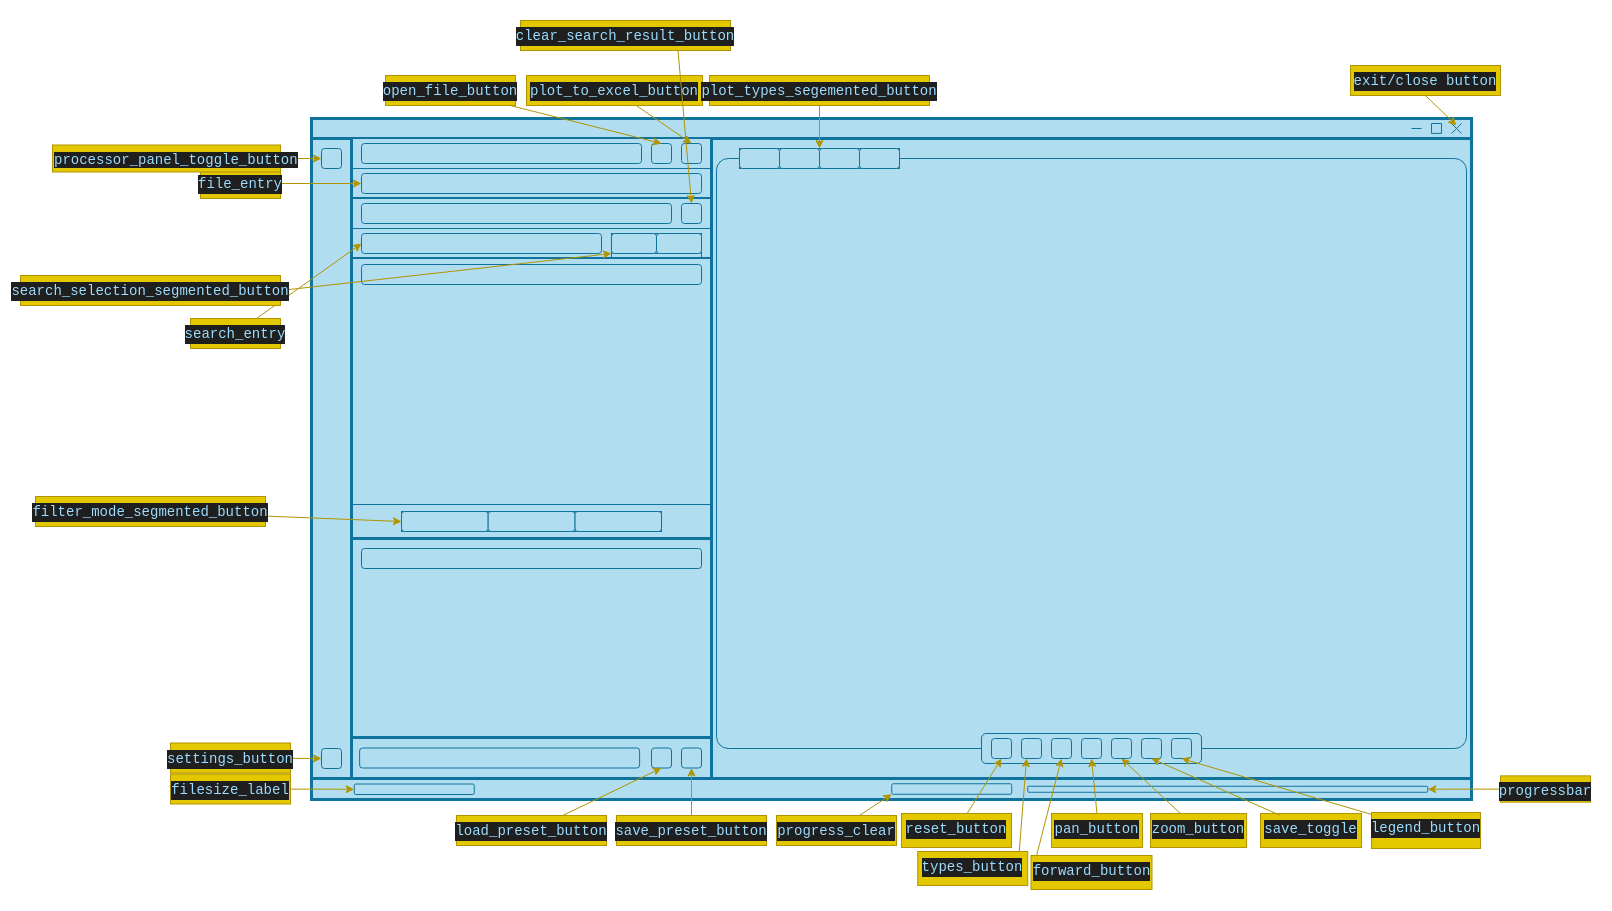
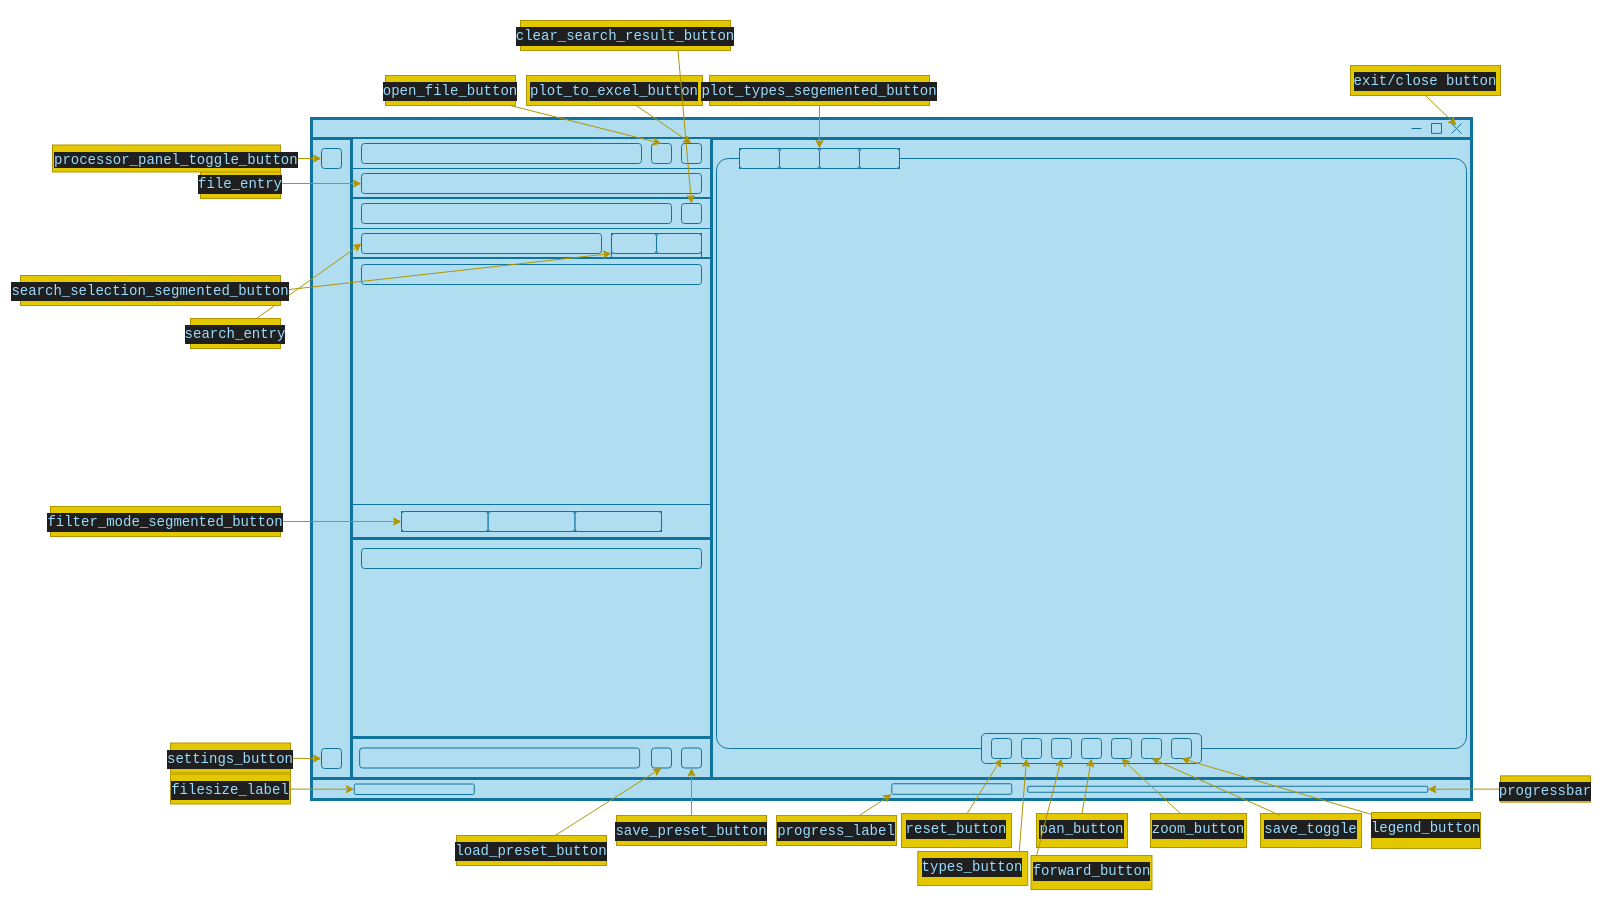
(151, 512) -> (166, 522)
(837, 830) -> (837, 830)
(532, 831) -> (532, 851)
(1097, 831) -> (1082, 831)
